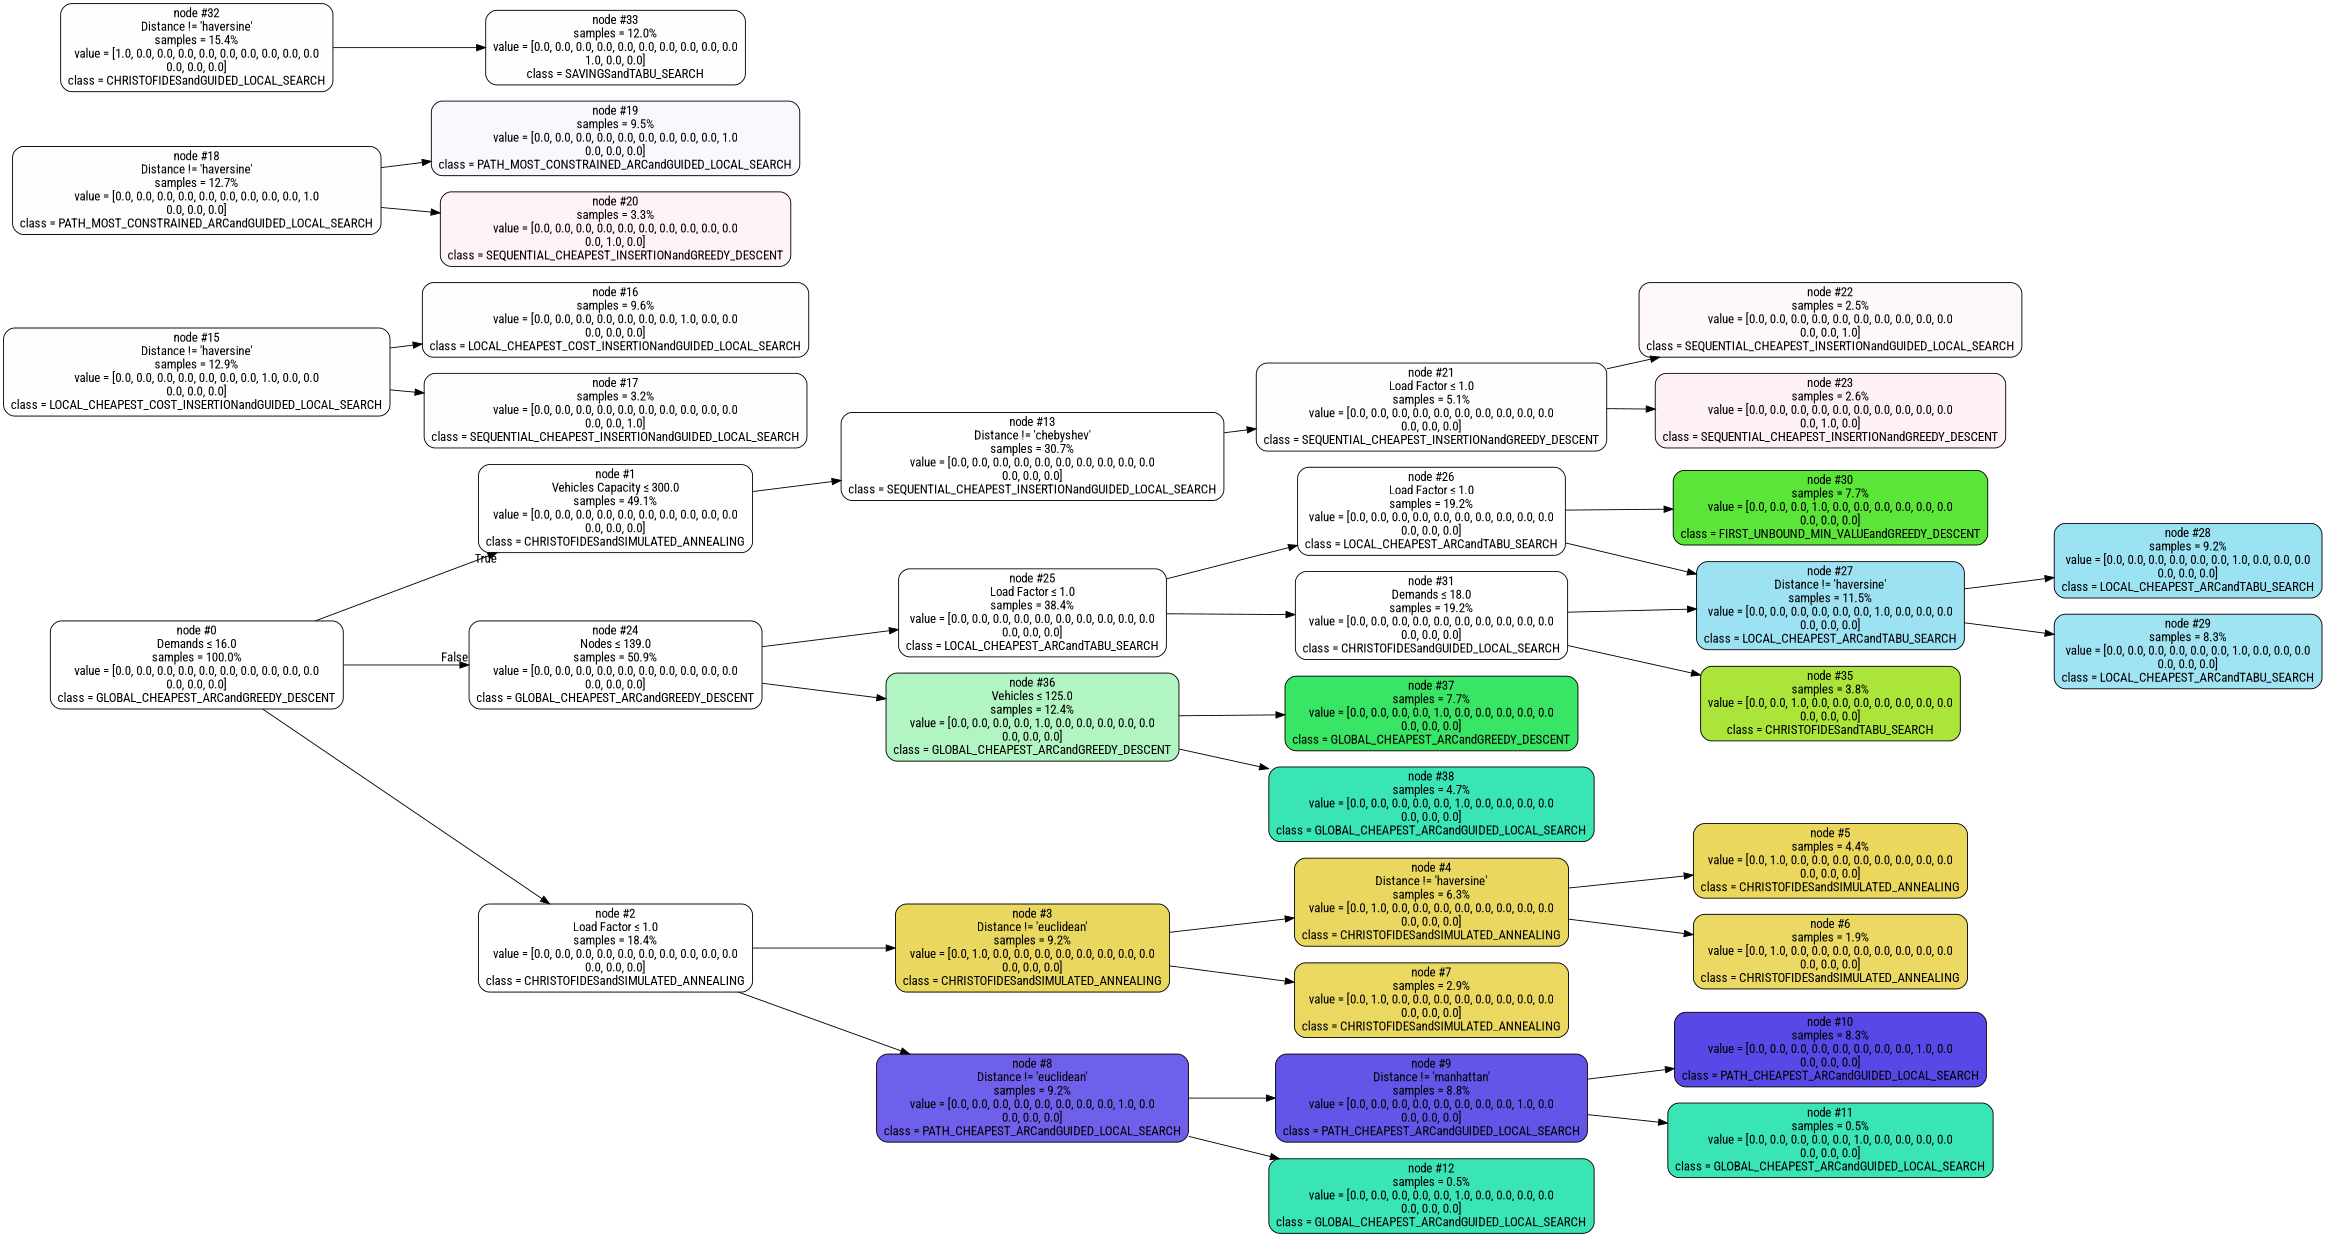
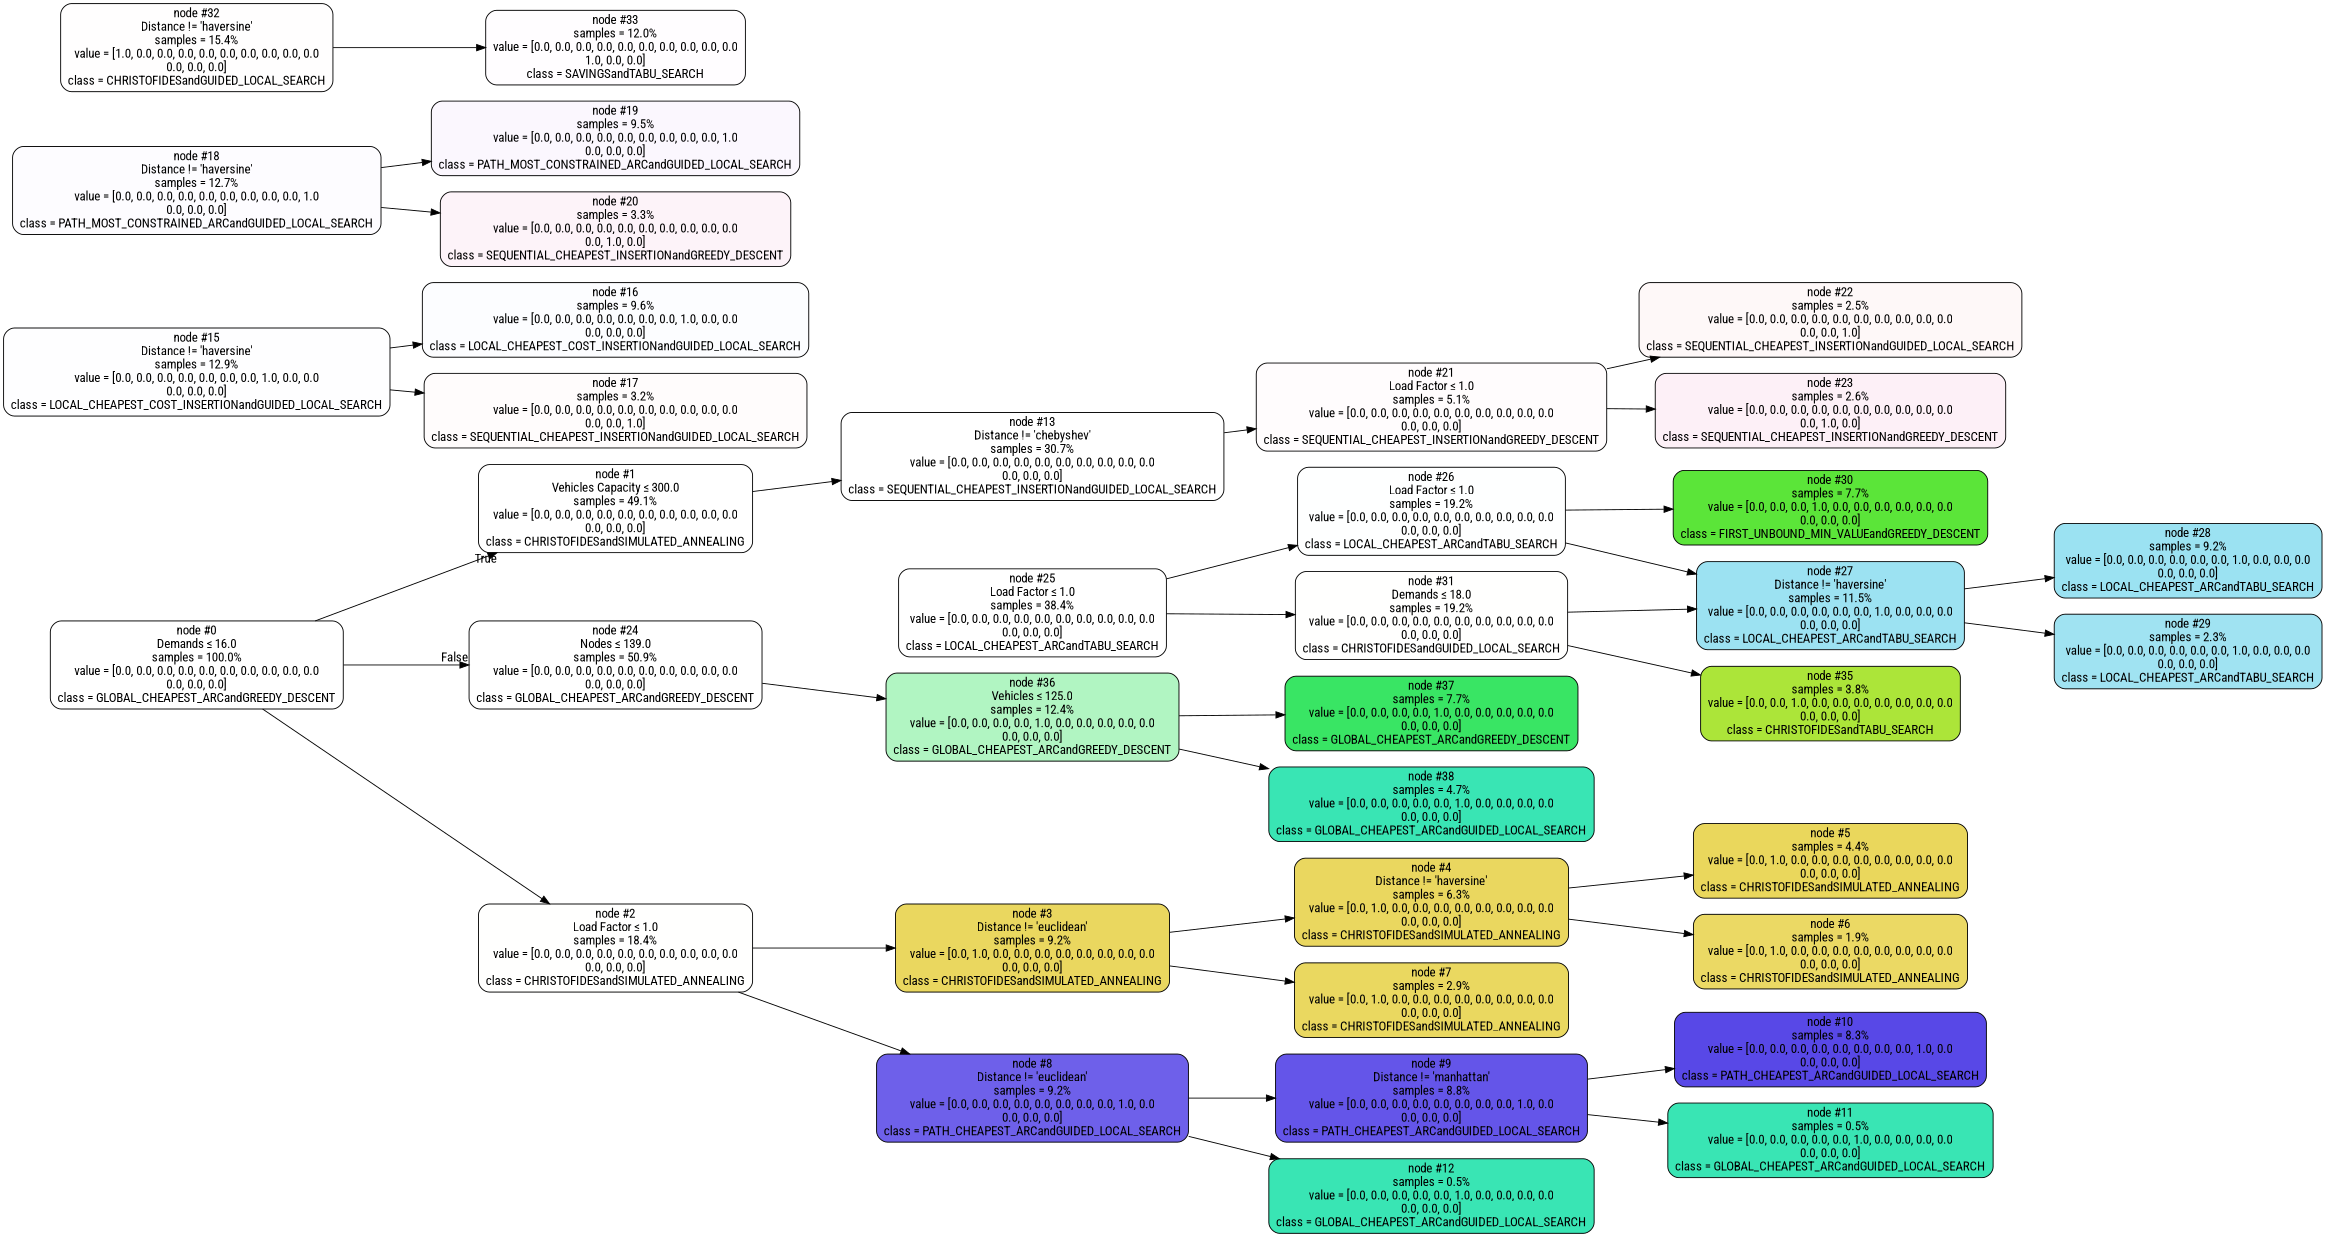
(2188, 638) -> (2188, 638)
(826, 639) -> none
